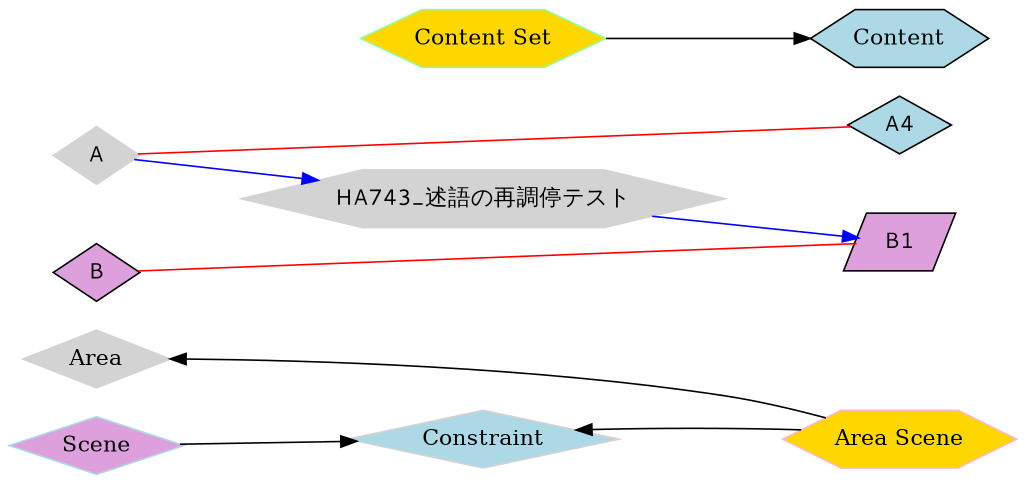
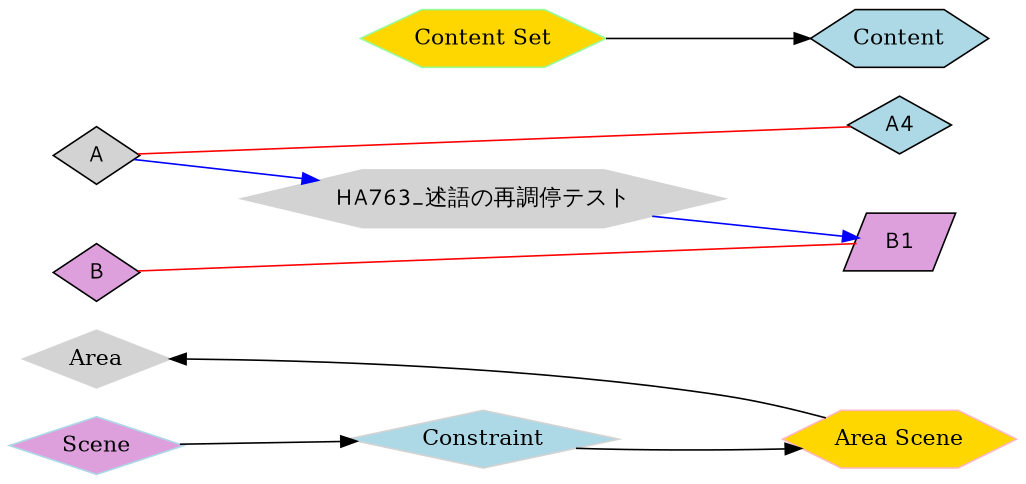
(97, 155) -> (97, 155)
(483, 199) -> (483, 199)
(697, 428) -> (680, 450)
